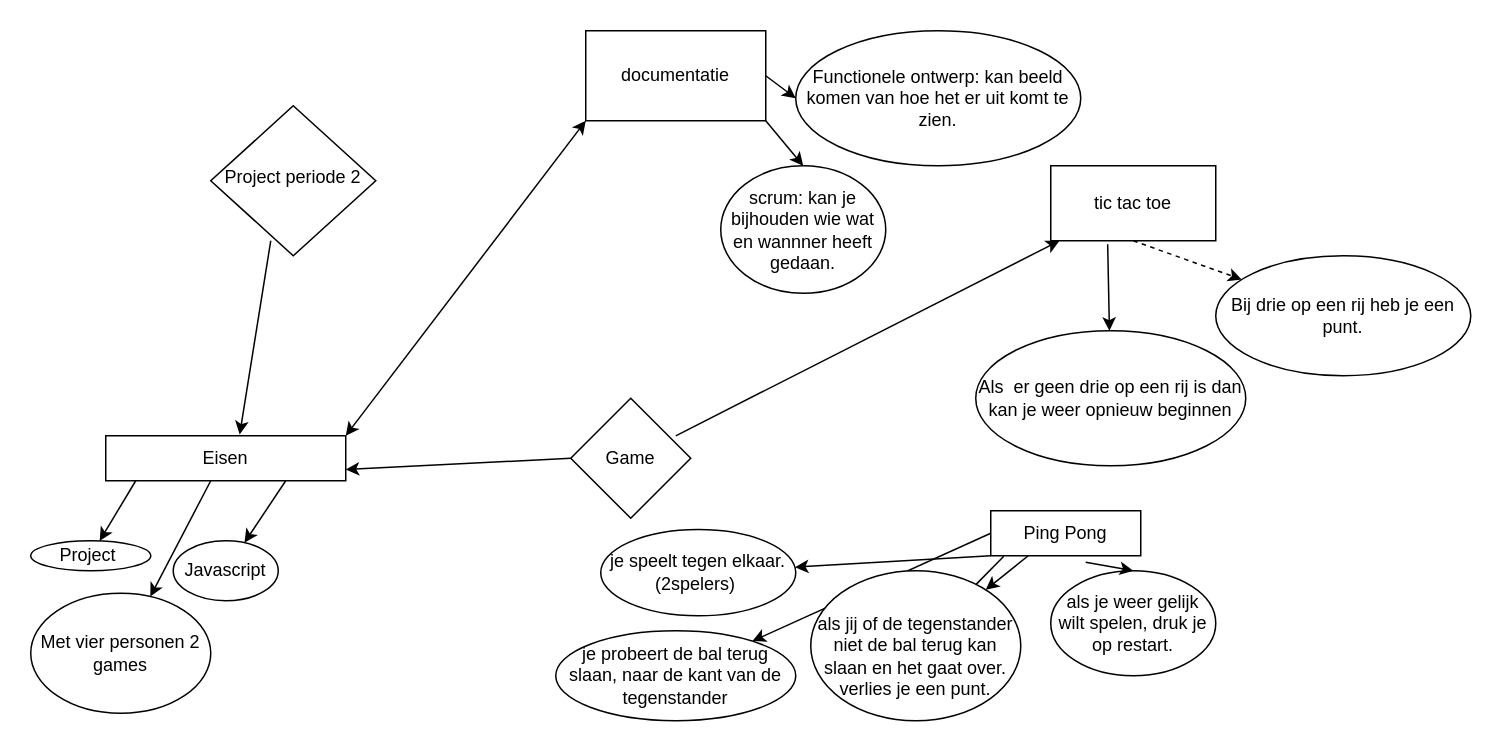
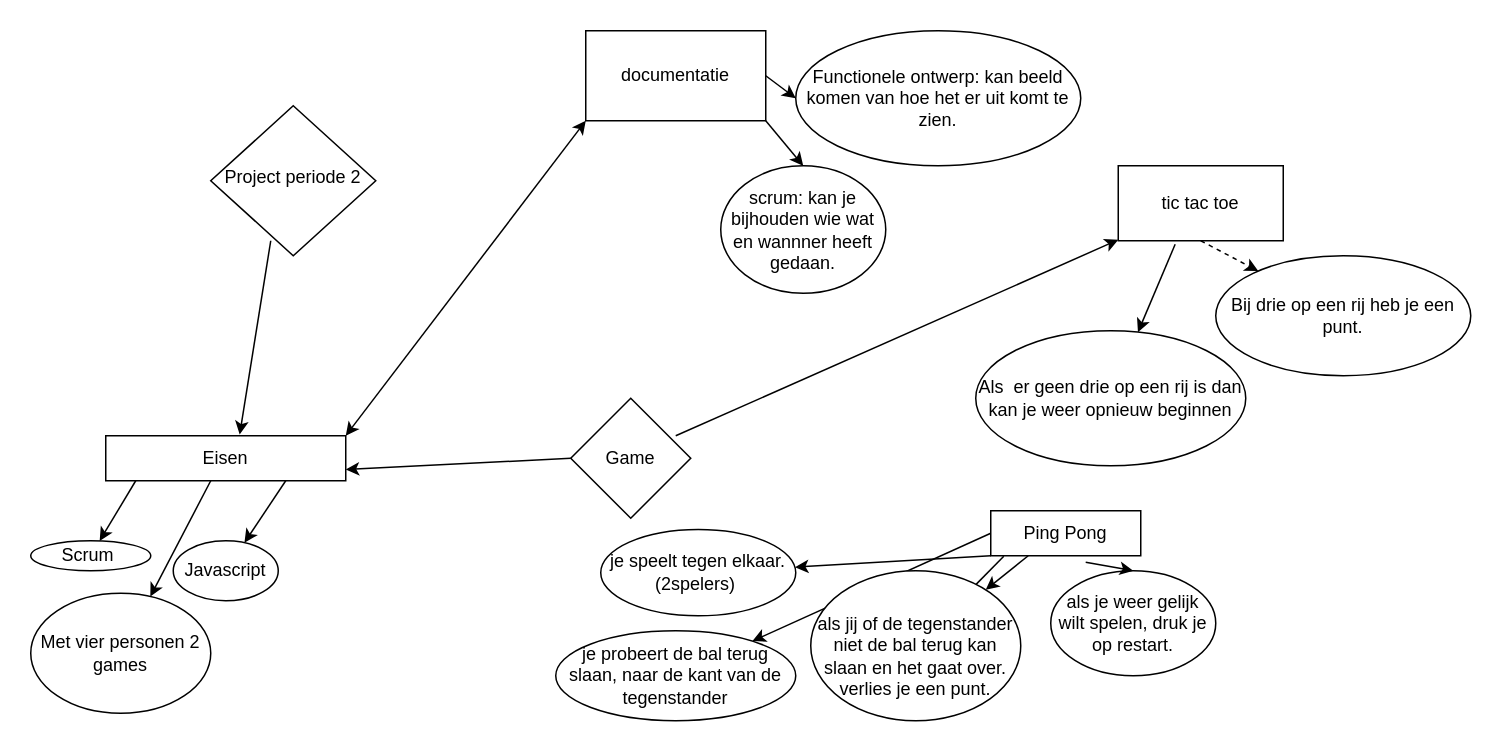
(1133, 203) -> (1201, 203)
(91, 556) -> (91, 556)
